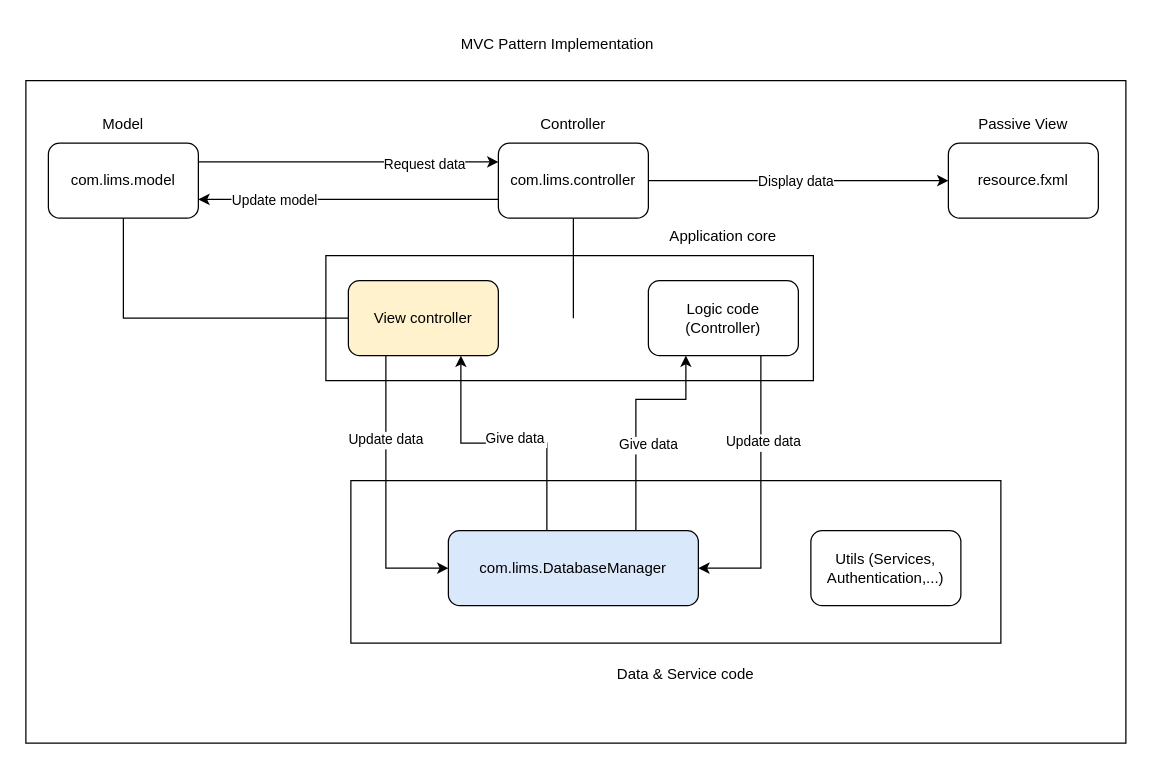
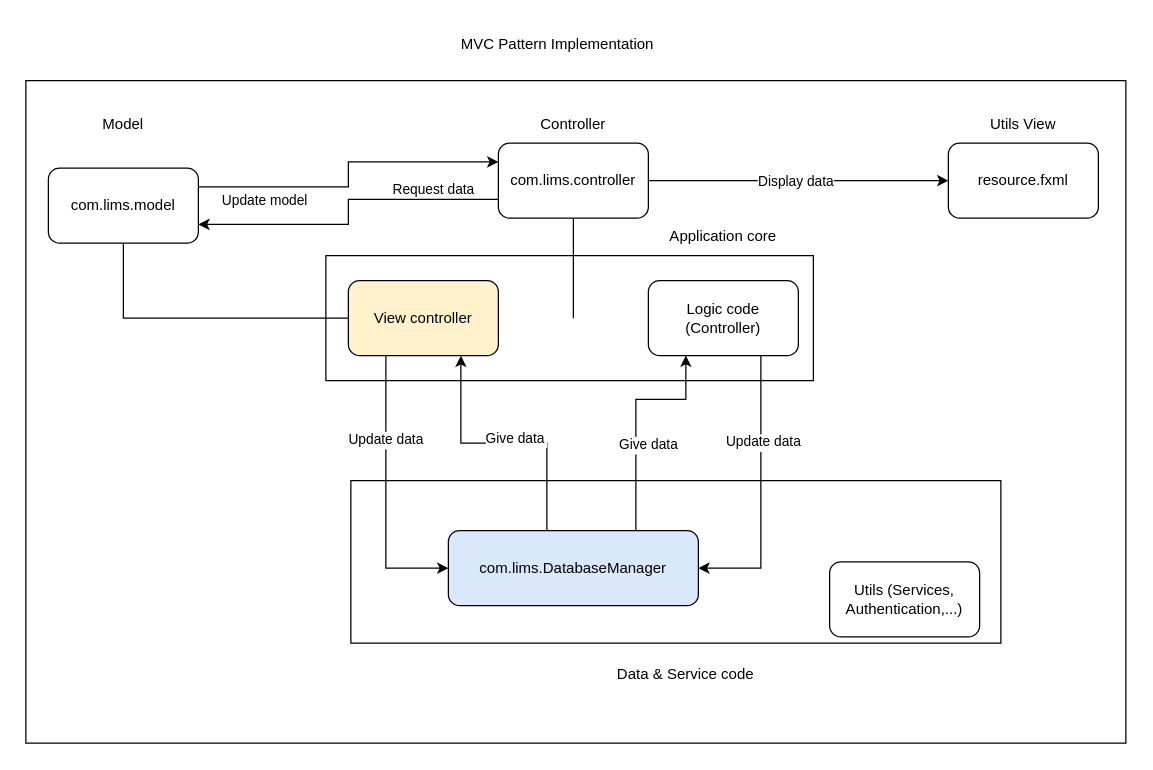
(1023, 124) -> (1023, 124)
(123, 181) -> (123, 206)
(886, 568) -> (904, 599)
